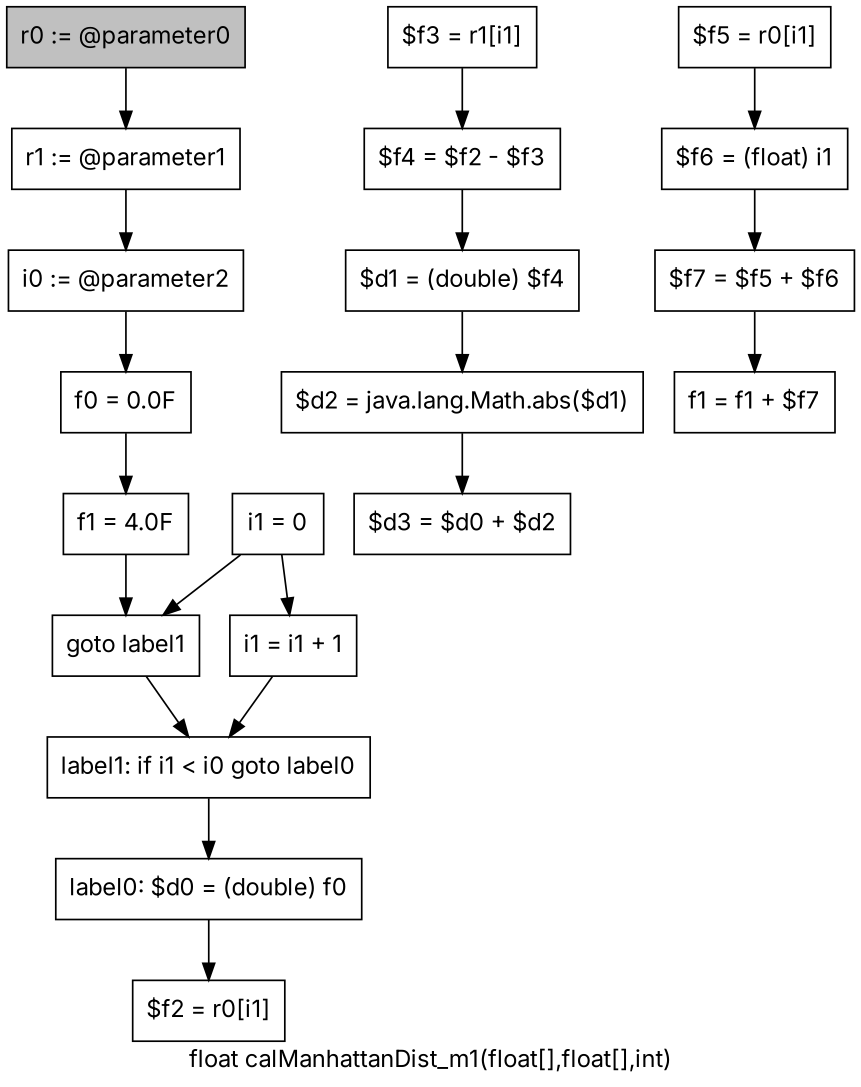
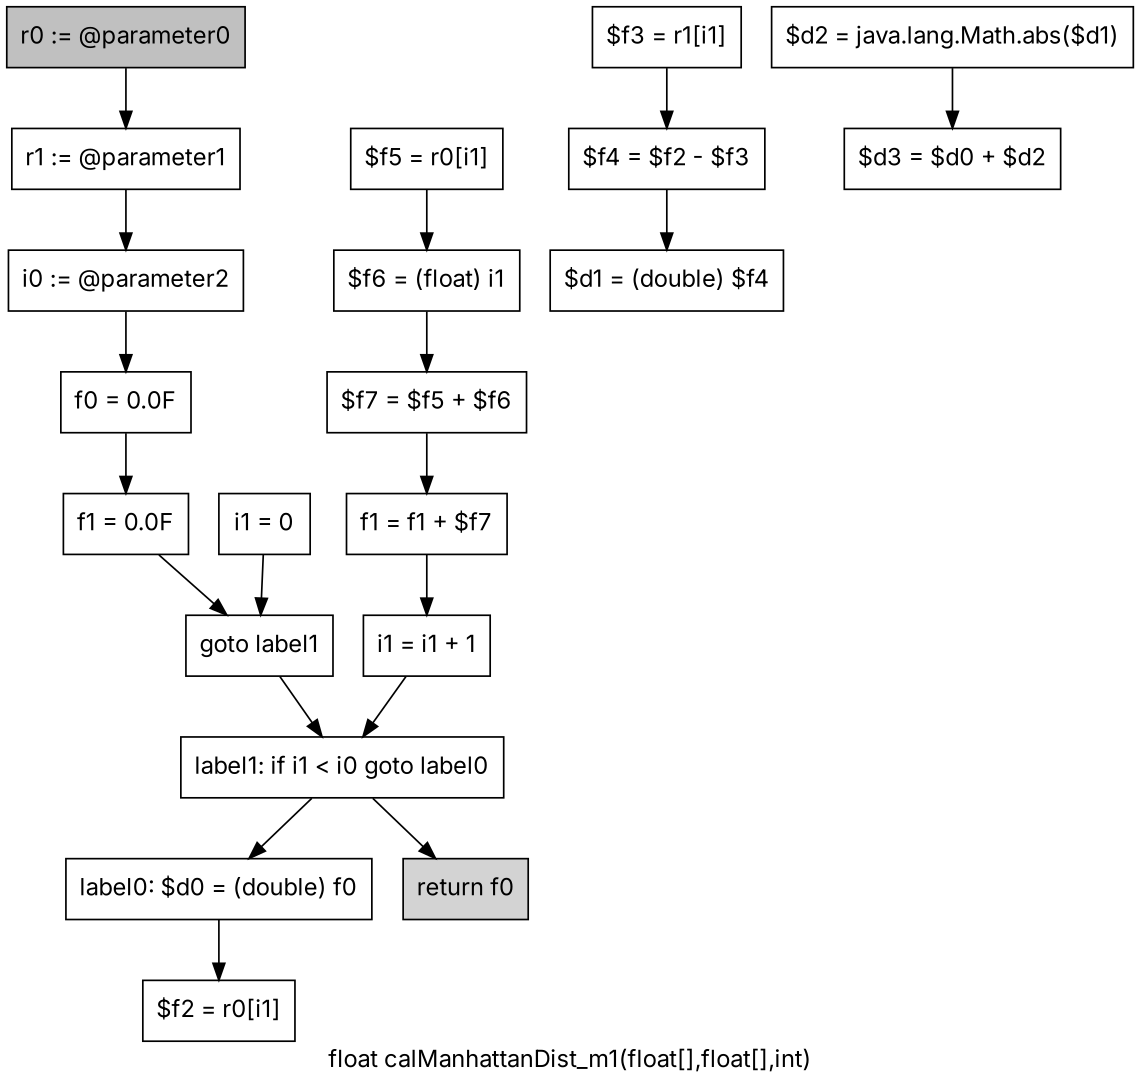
(462, 333) -> none
(126, 524) -> (126, 524)
(285, 577) -> (427, 577)
none -> (466, 889)
